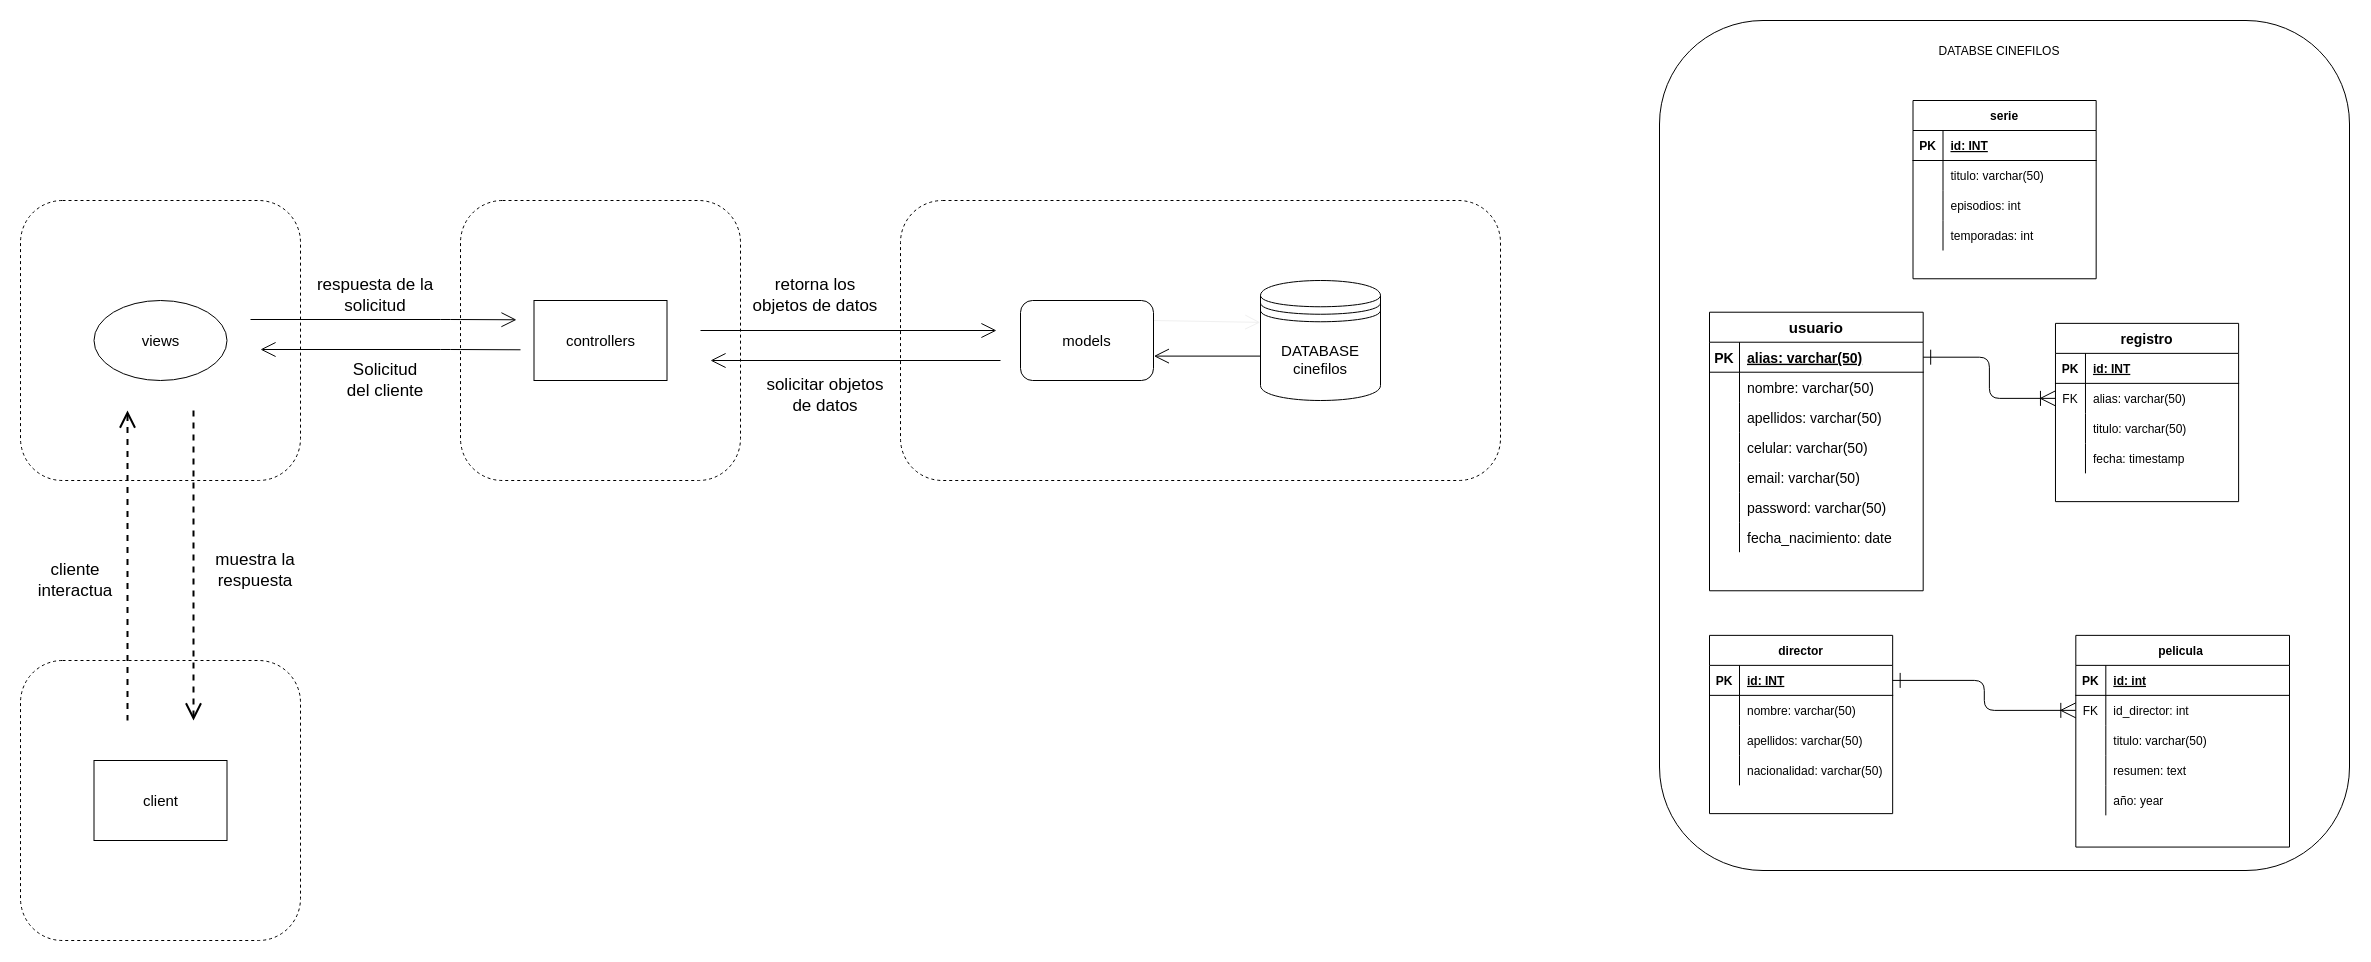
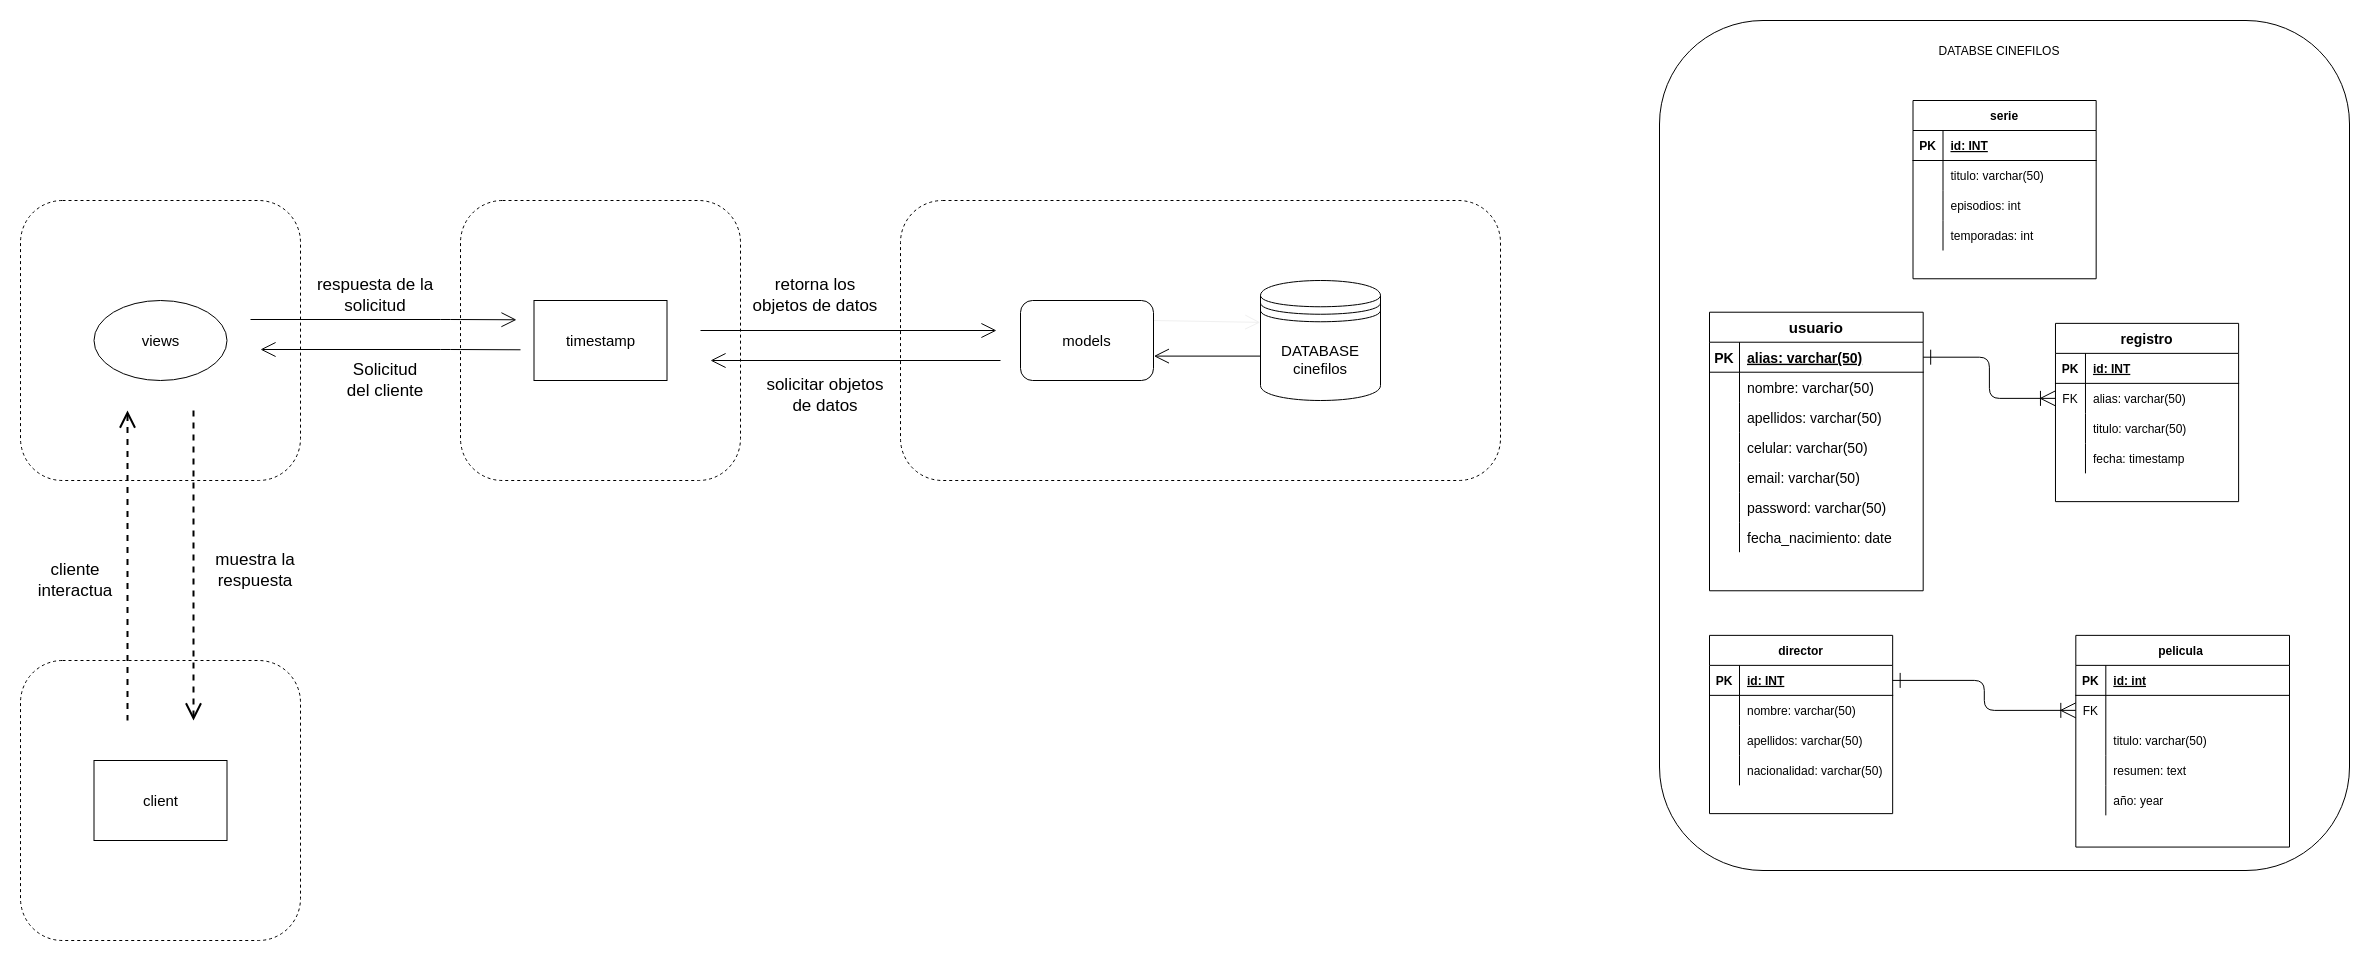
(601, 341) -> (601, 341)
(2198, 710) -> none
